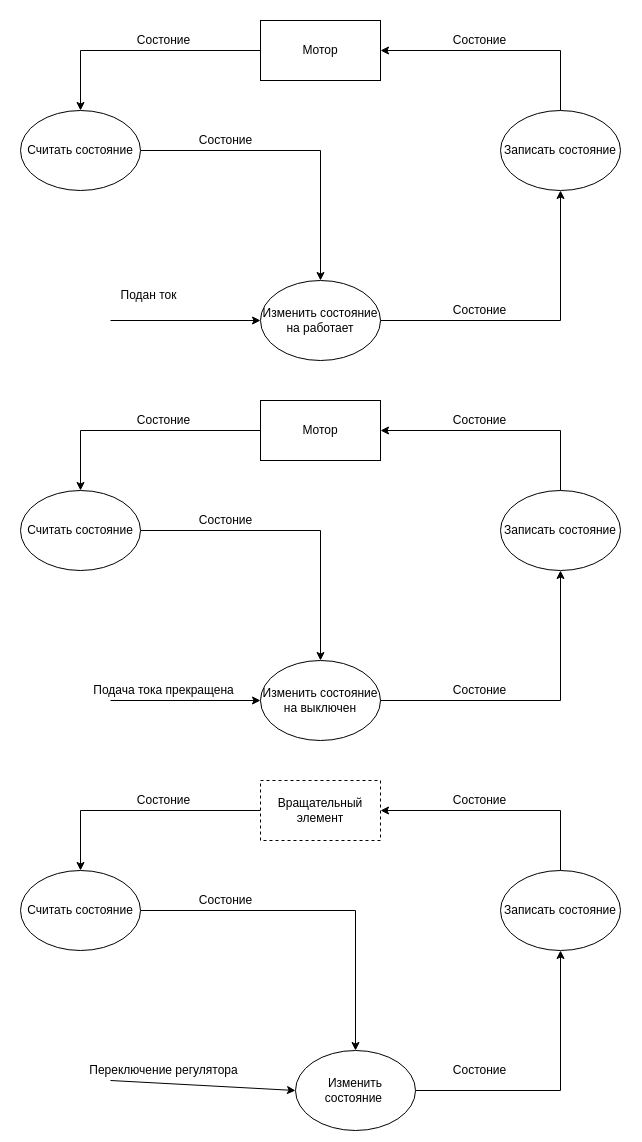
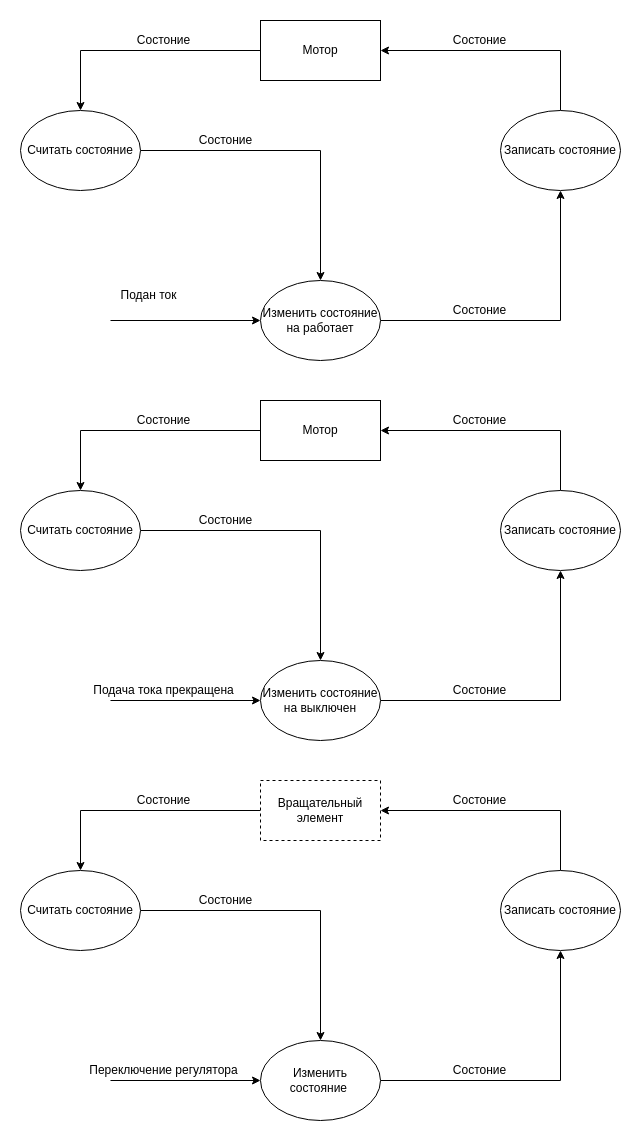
(356, 1091) -> (321, 1081)
